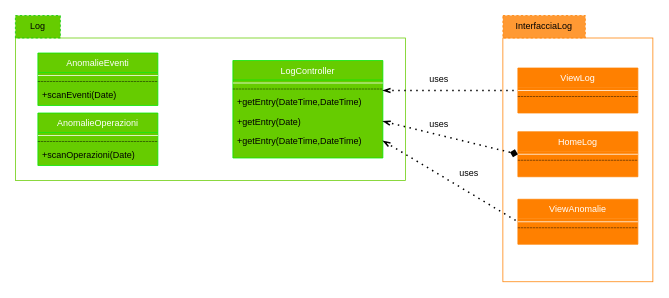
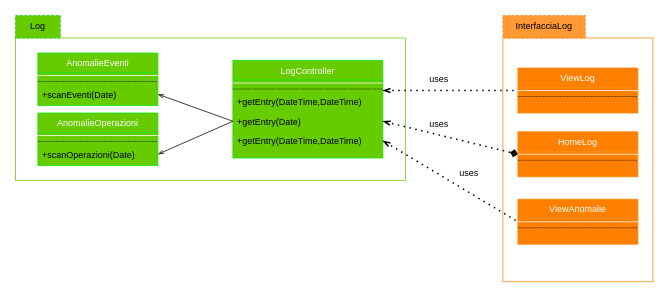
none -> (196, 108)
none -> (196, 137)
